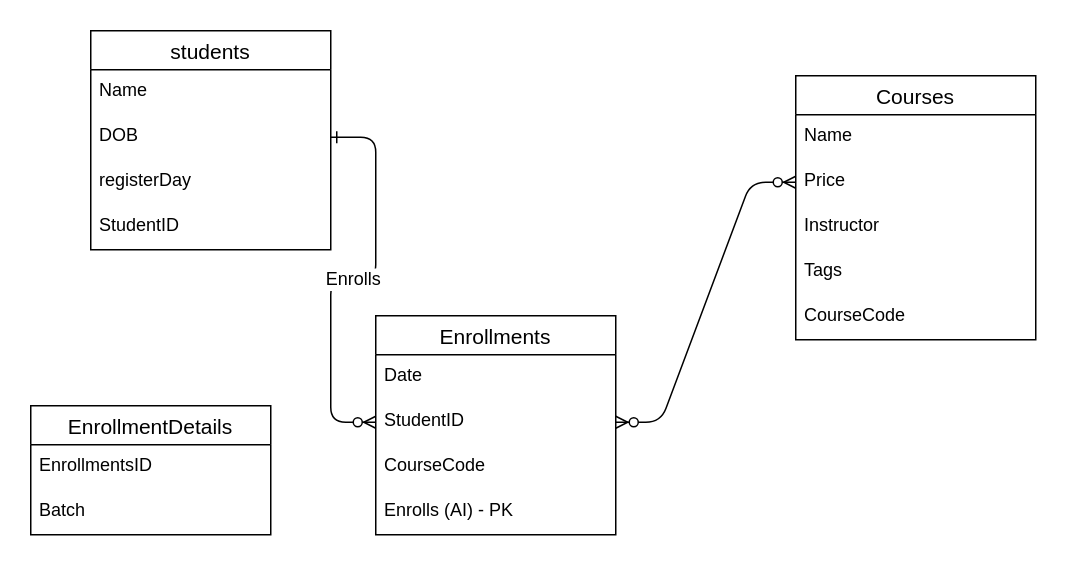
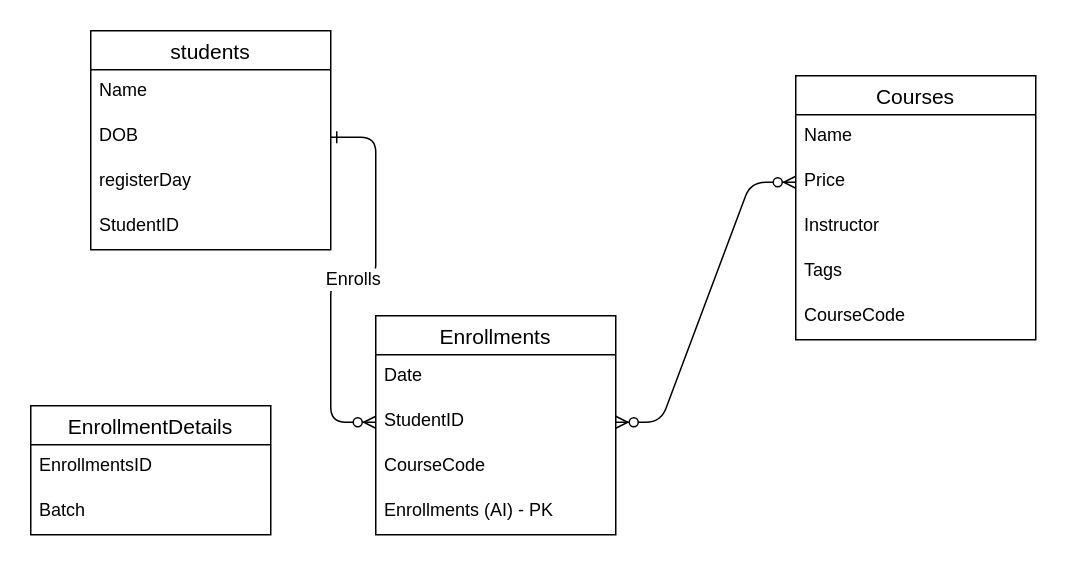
(458, 510) -> (478, 510)
